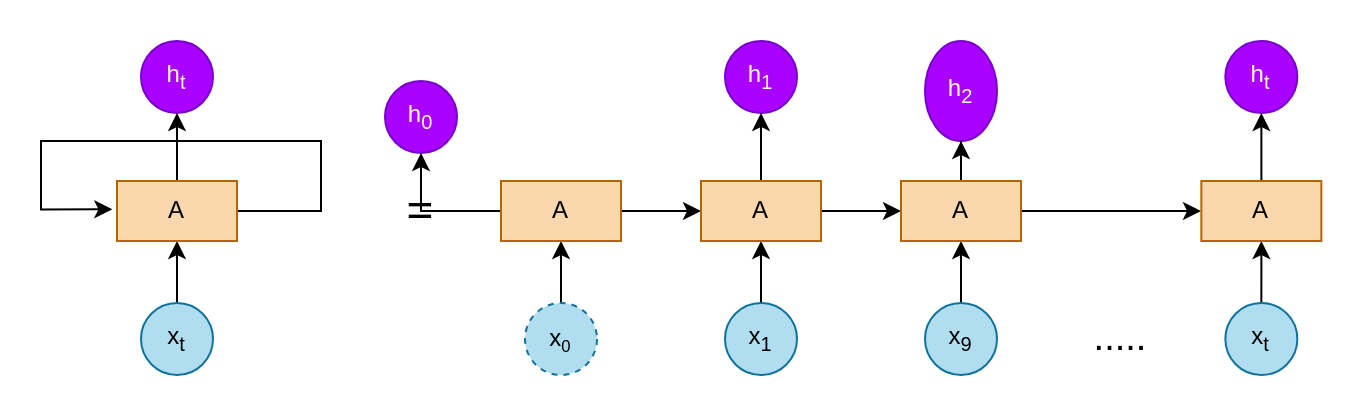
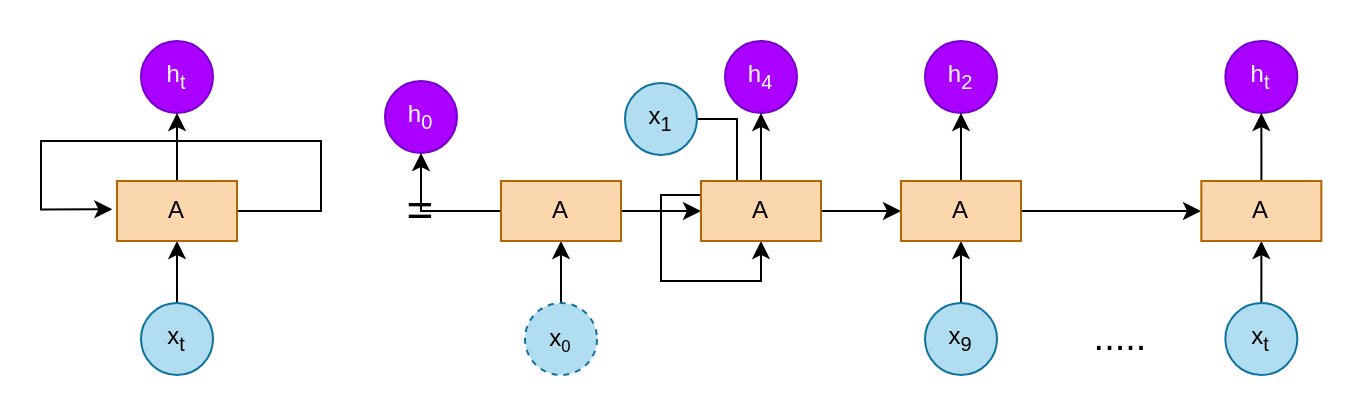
(761, 77) -> (761, 77)
(961, 91) -> (961, 77)
(761, 339) -> (661, 119)
